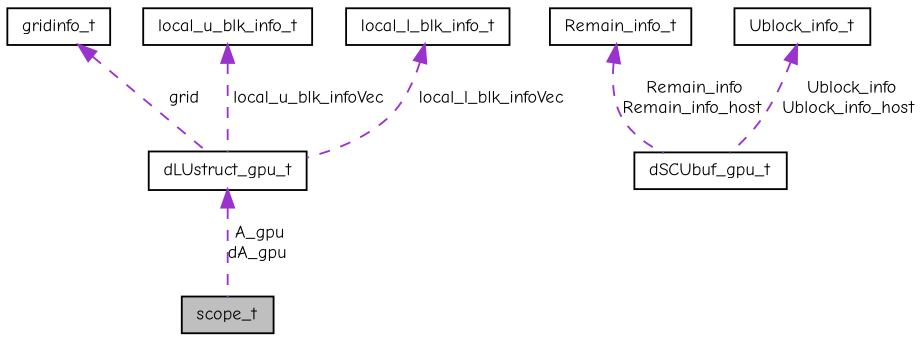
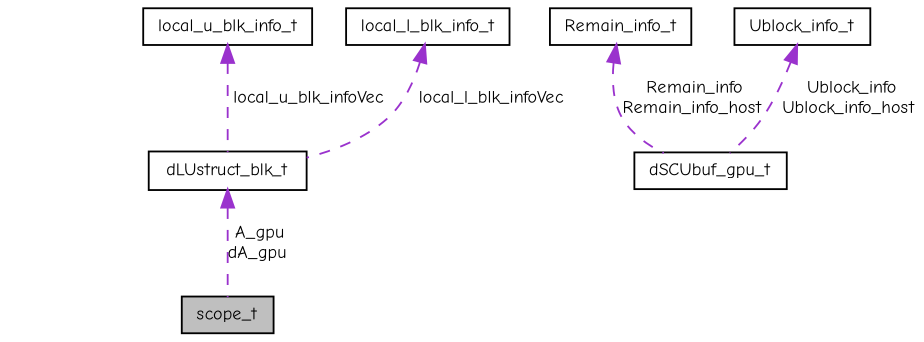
(59, 27) -> none
(228, 171) -> (228, 171)
